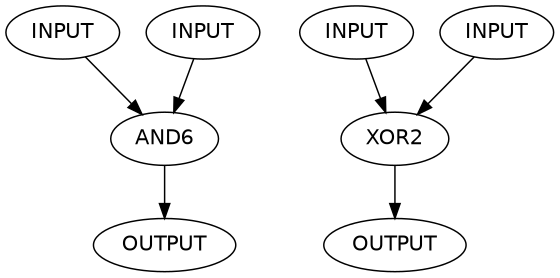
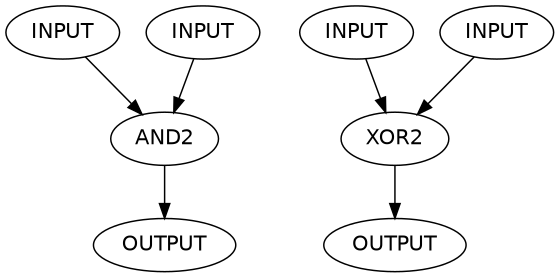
(165, 139) -> (165, 139)
